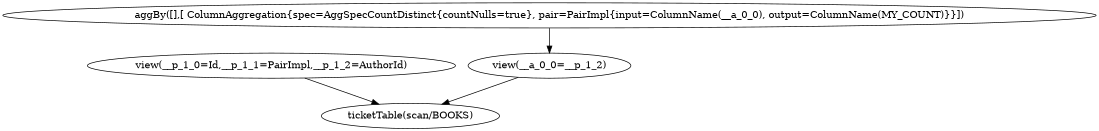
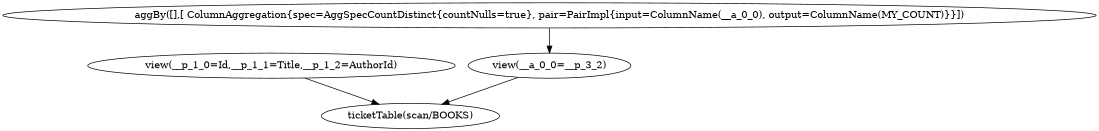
(271, 66) -> (271, 66)
(549, 66) -> (549, 66)
